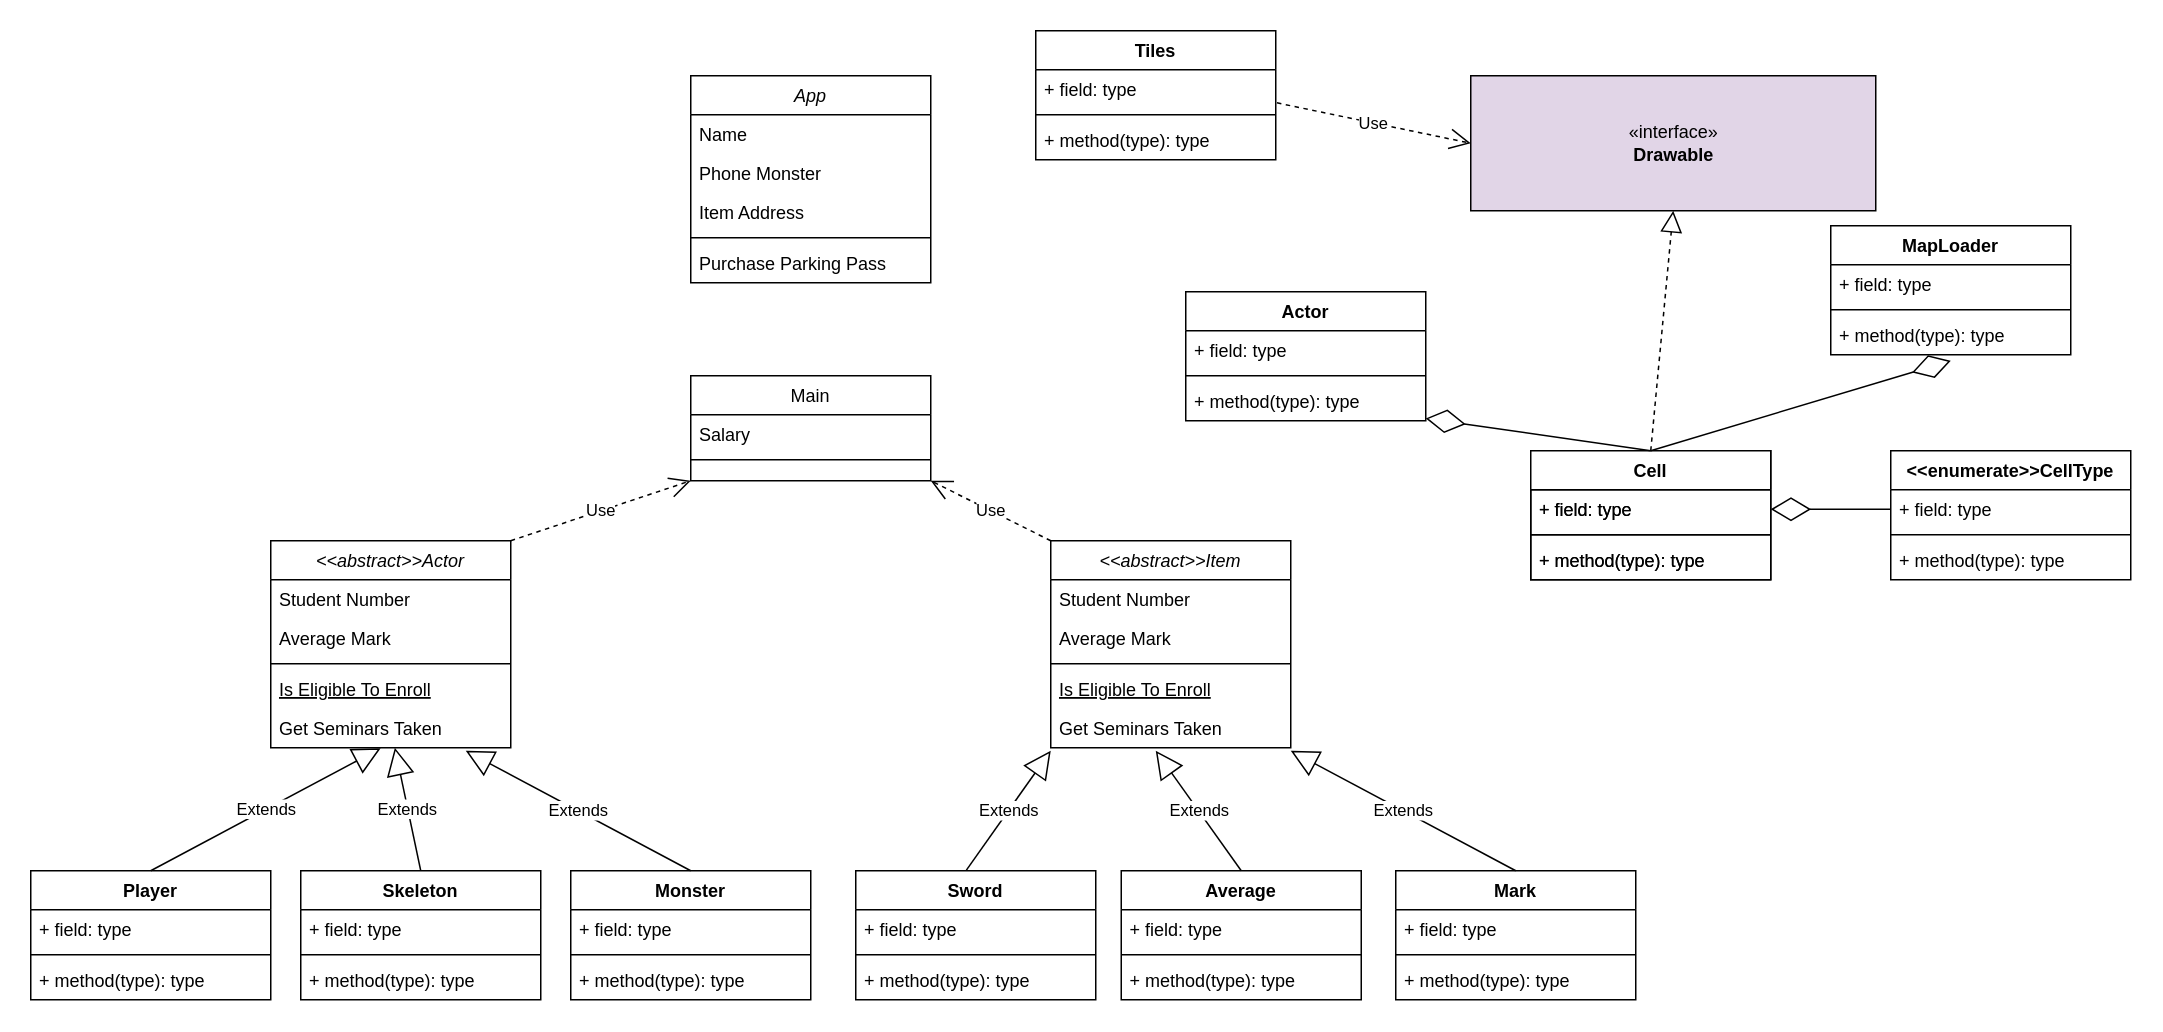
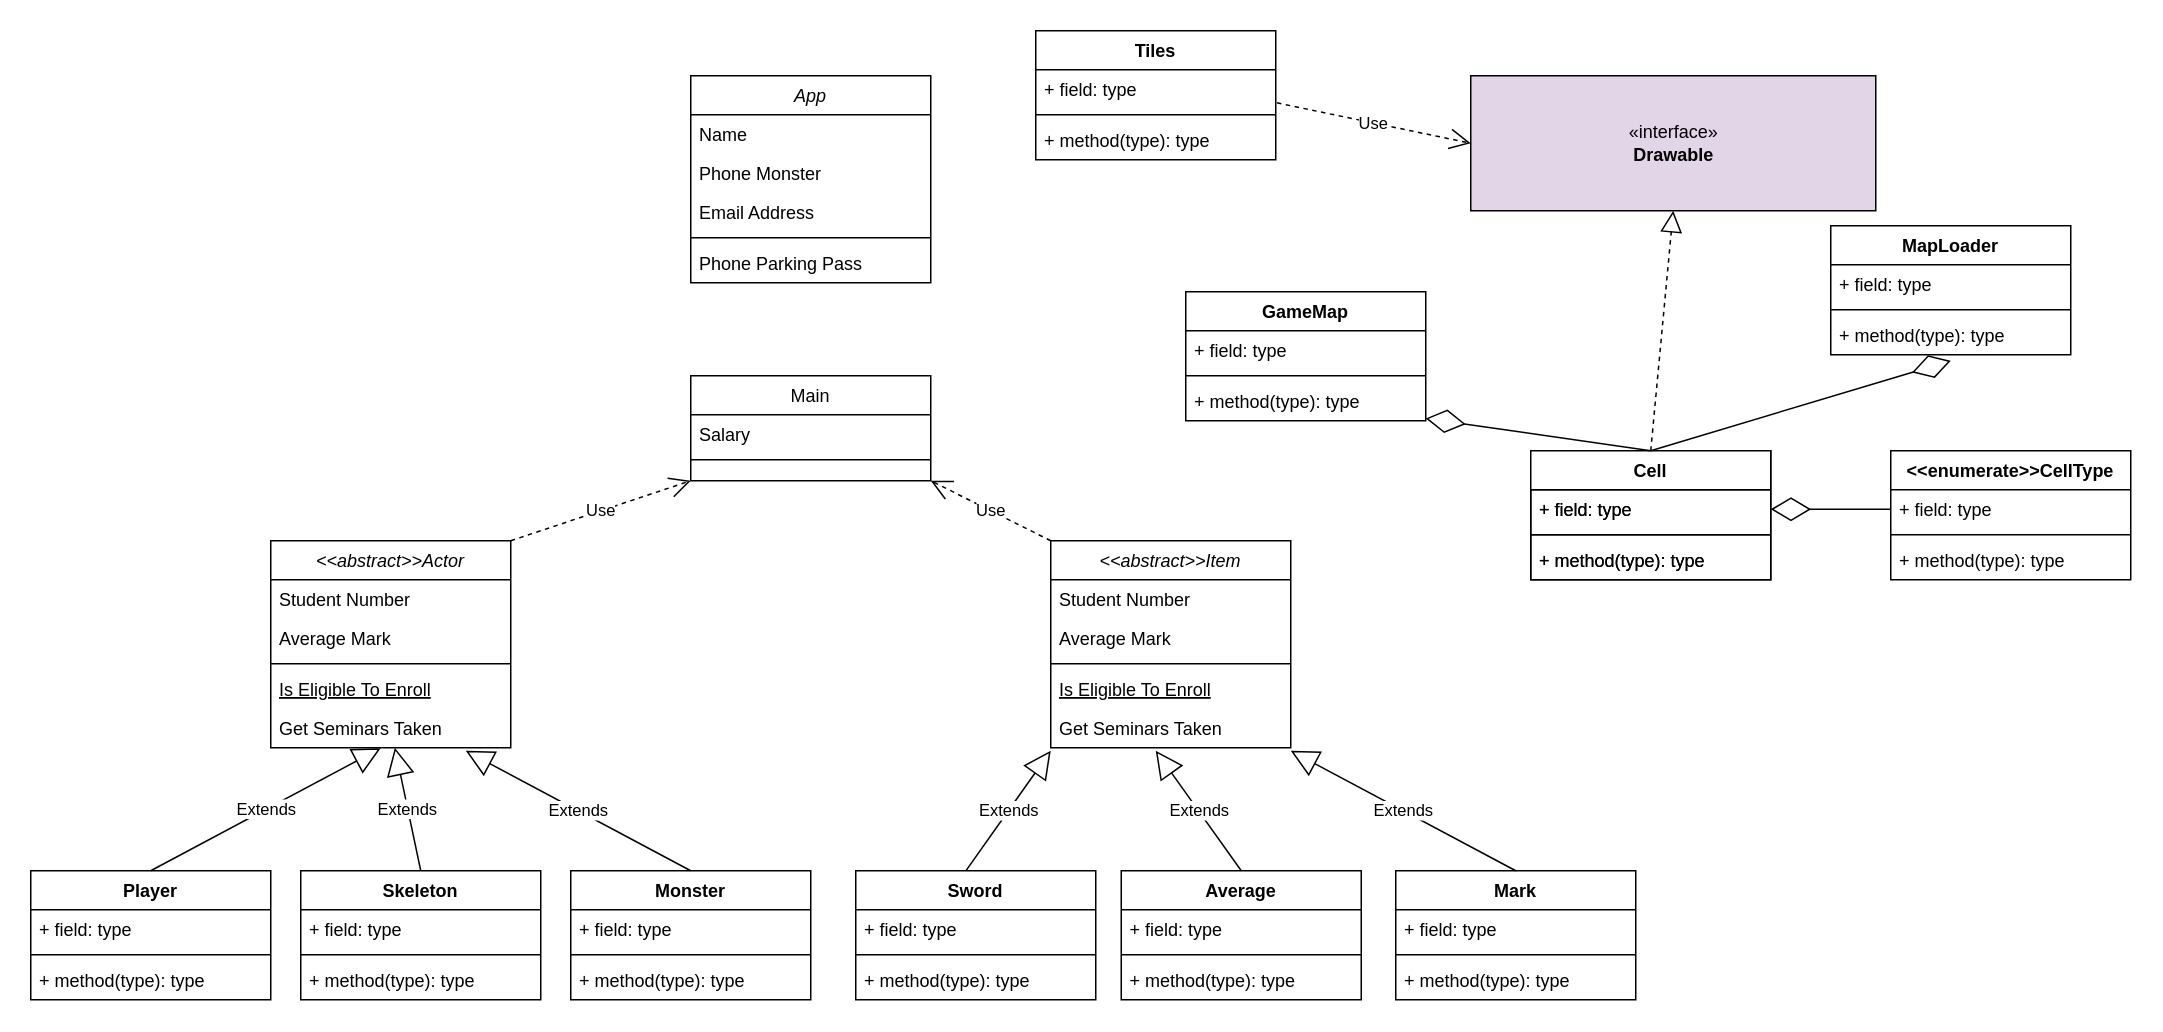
(757, 213) -> (758, 213)
(798, 264) -> (783, 264)
(1305, 312) -> (1305, 312)
